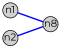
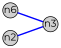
(10, 10) -> (10, 10)
(50, 24) -> (50, 24)
